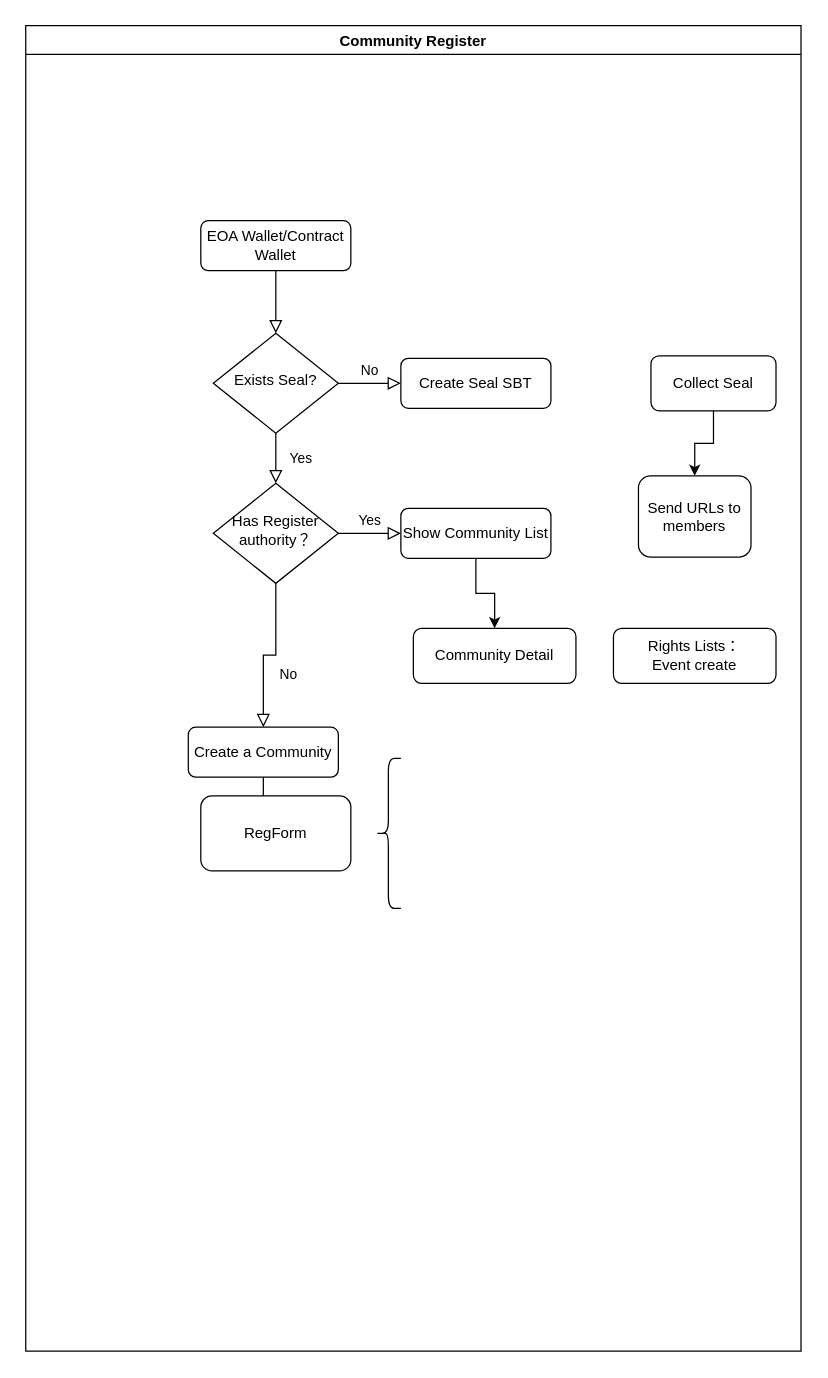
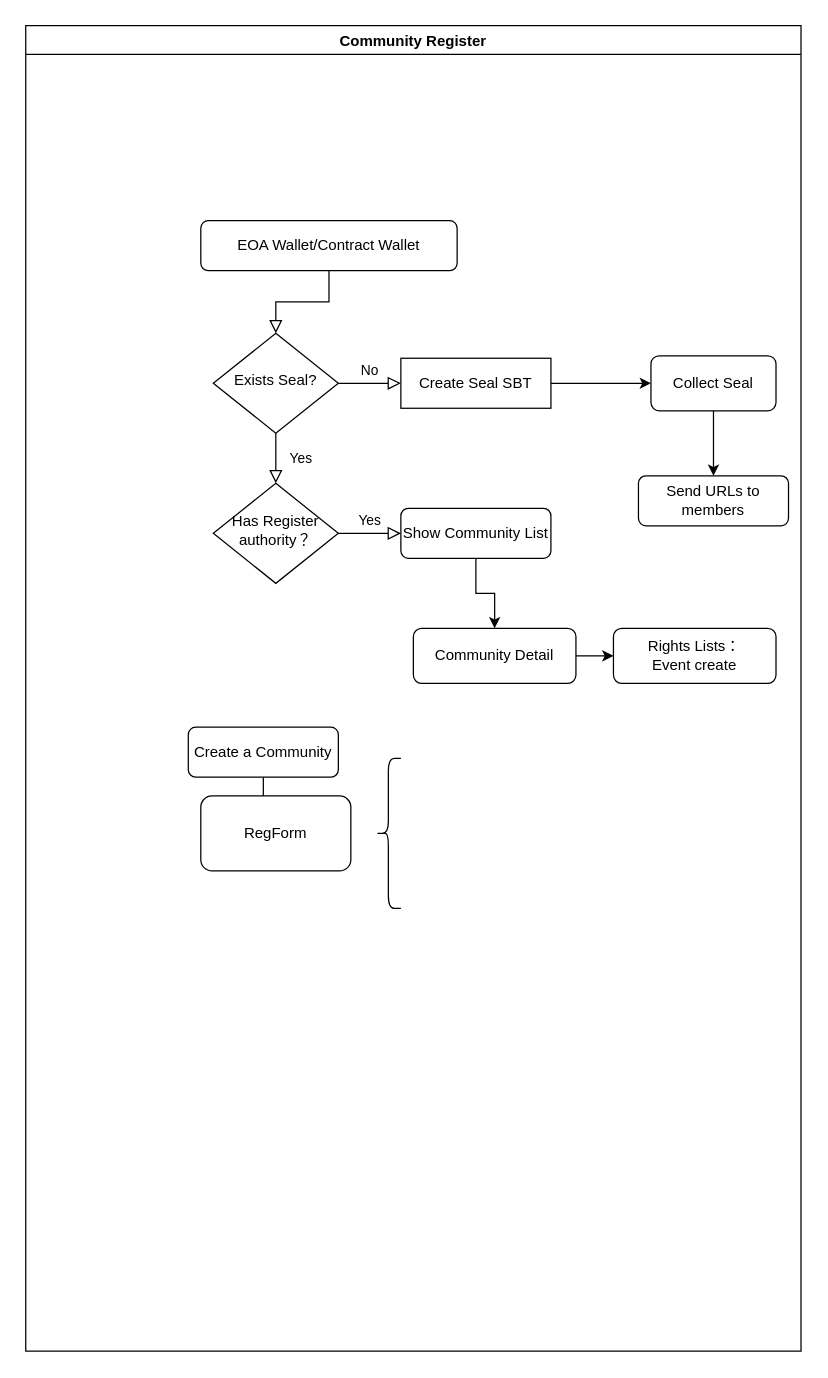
(276, 246) -> (329, 246)
(476, 383) -> (476, 383)
none -> (597, 383)
(694, 516) -> (713, 501)
(276, 655) -> none
none -> (599, 656)
